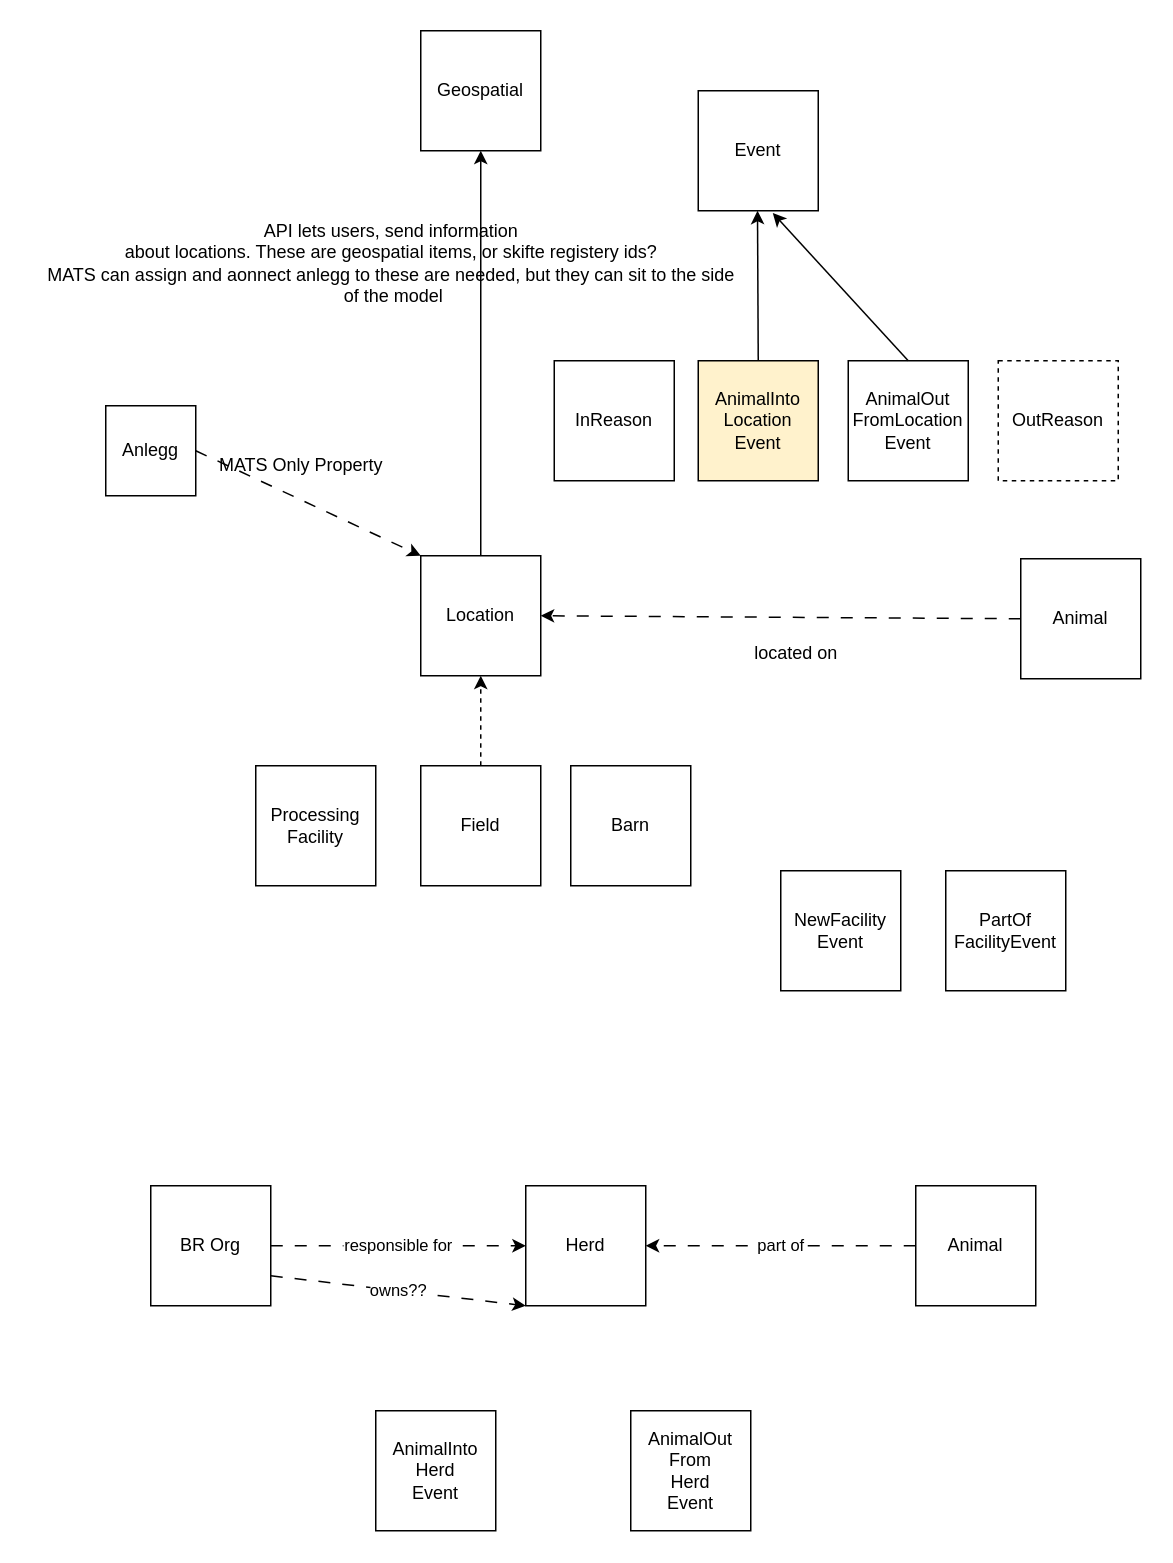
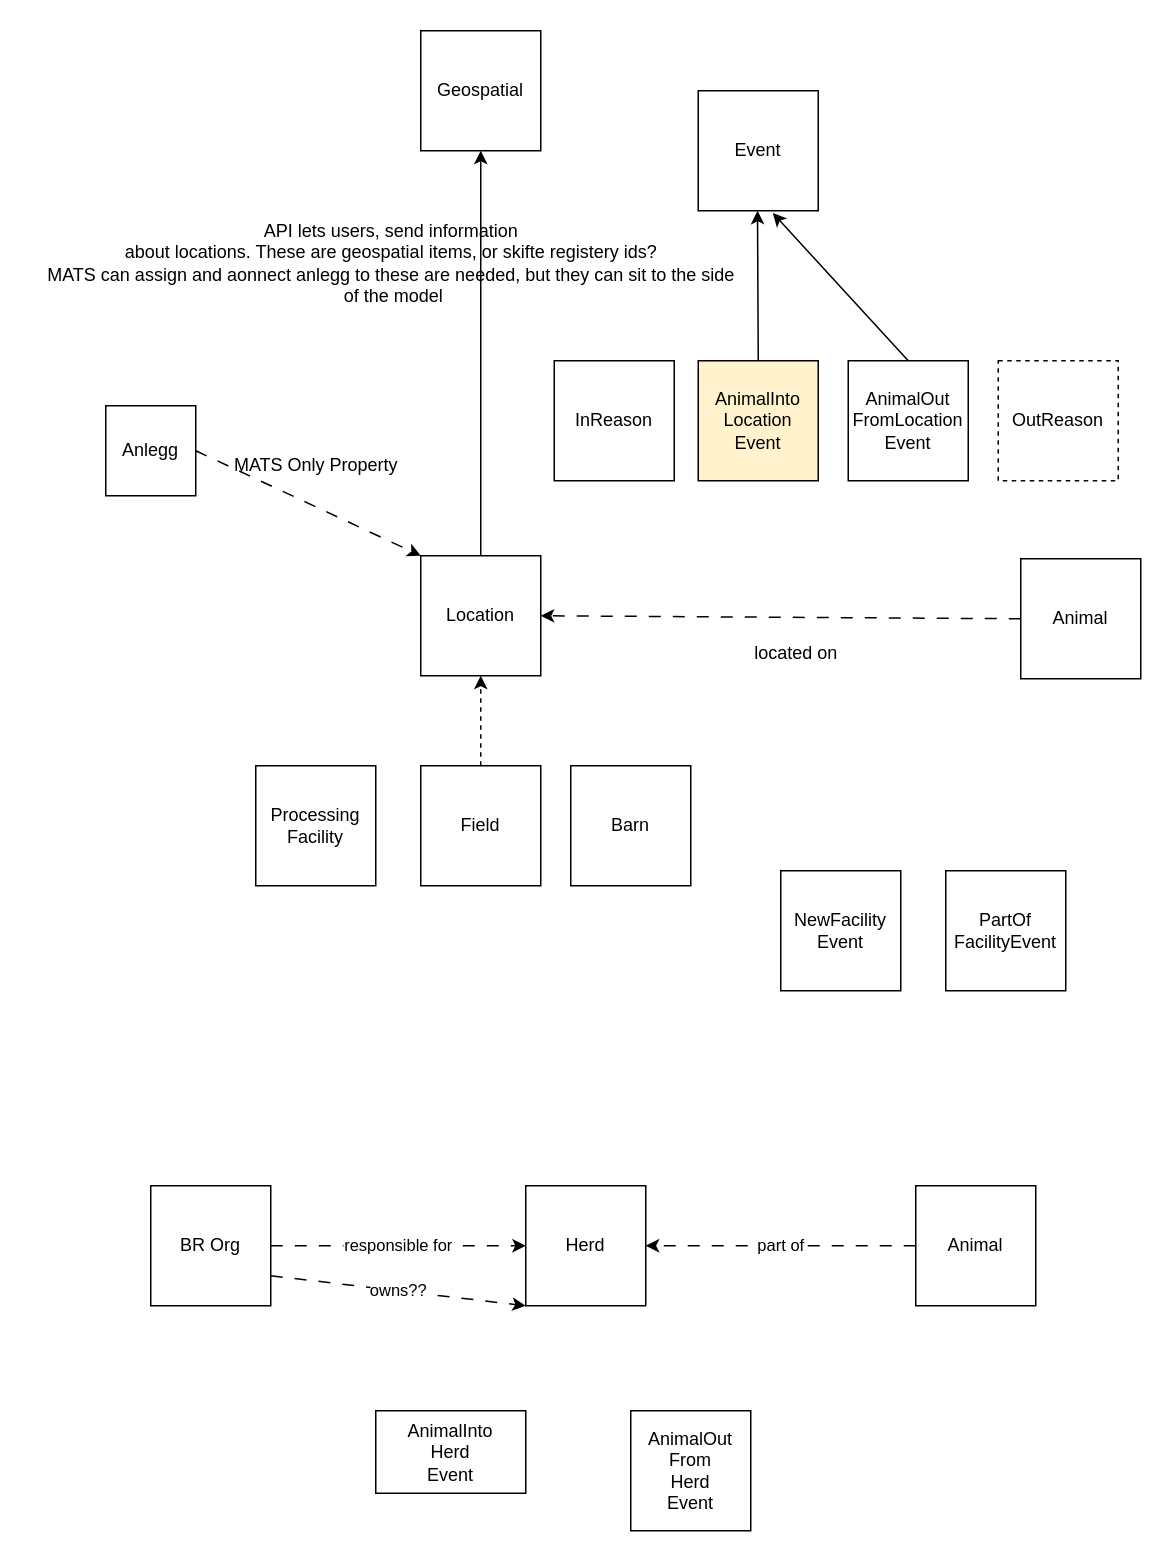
(301, 466) -> (316, 466)
(436, 1471) -> (451, 1452)
